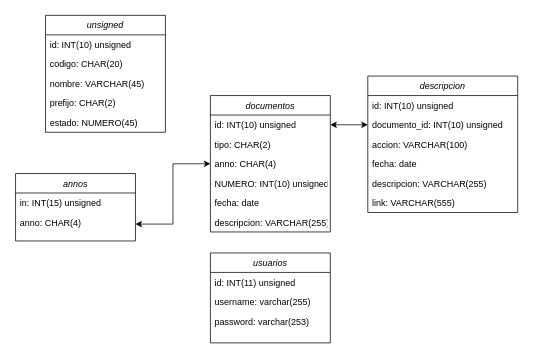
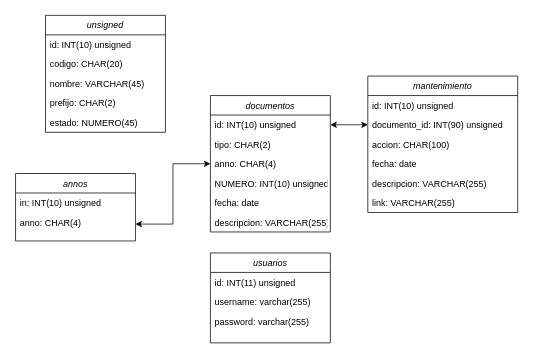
(443, 86) -> (443, 86)
(442, 125) -> (442, 125)
(419, 145) -> (411, 145)
(64, 203) -> (64, 203)
(413, 203) -> (413, 203)
(268, 322) -> (268, 322)
